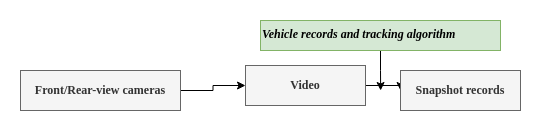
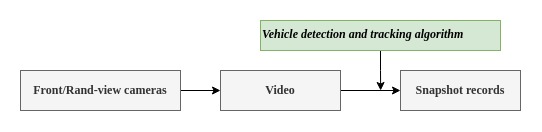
(376, 35) -> (381, 35)
(306, 86) -> (281, 91)
(101, 91) -> (101, 91)
